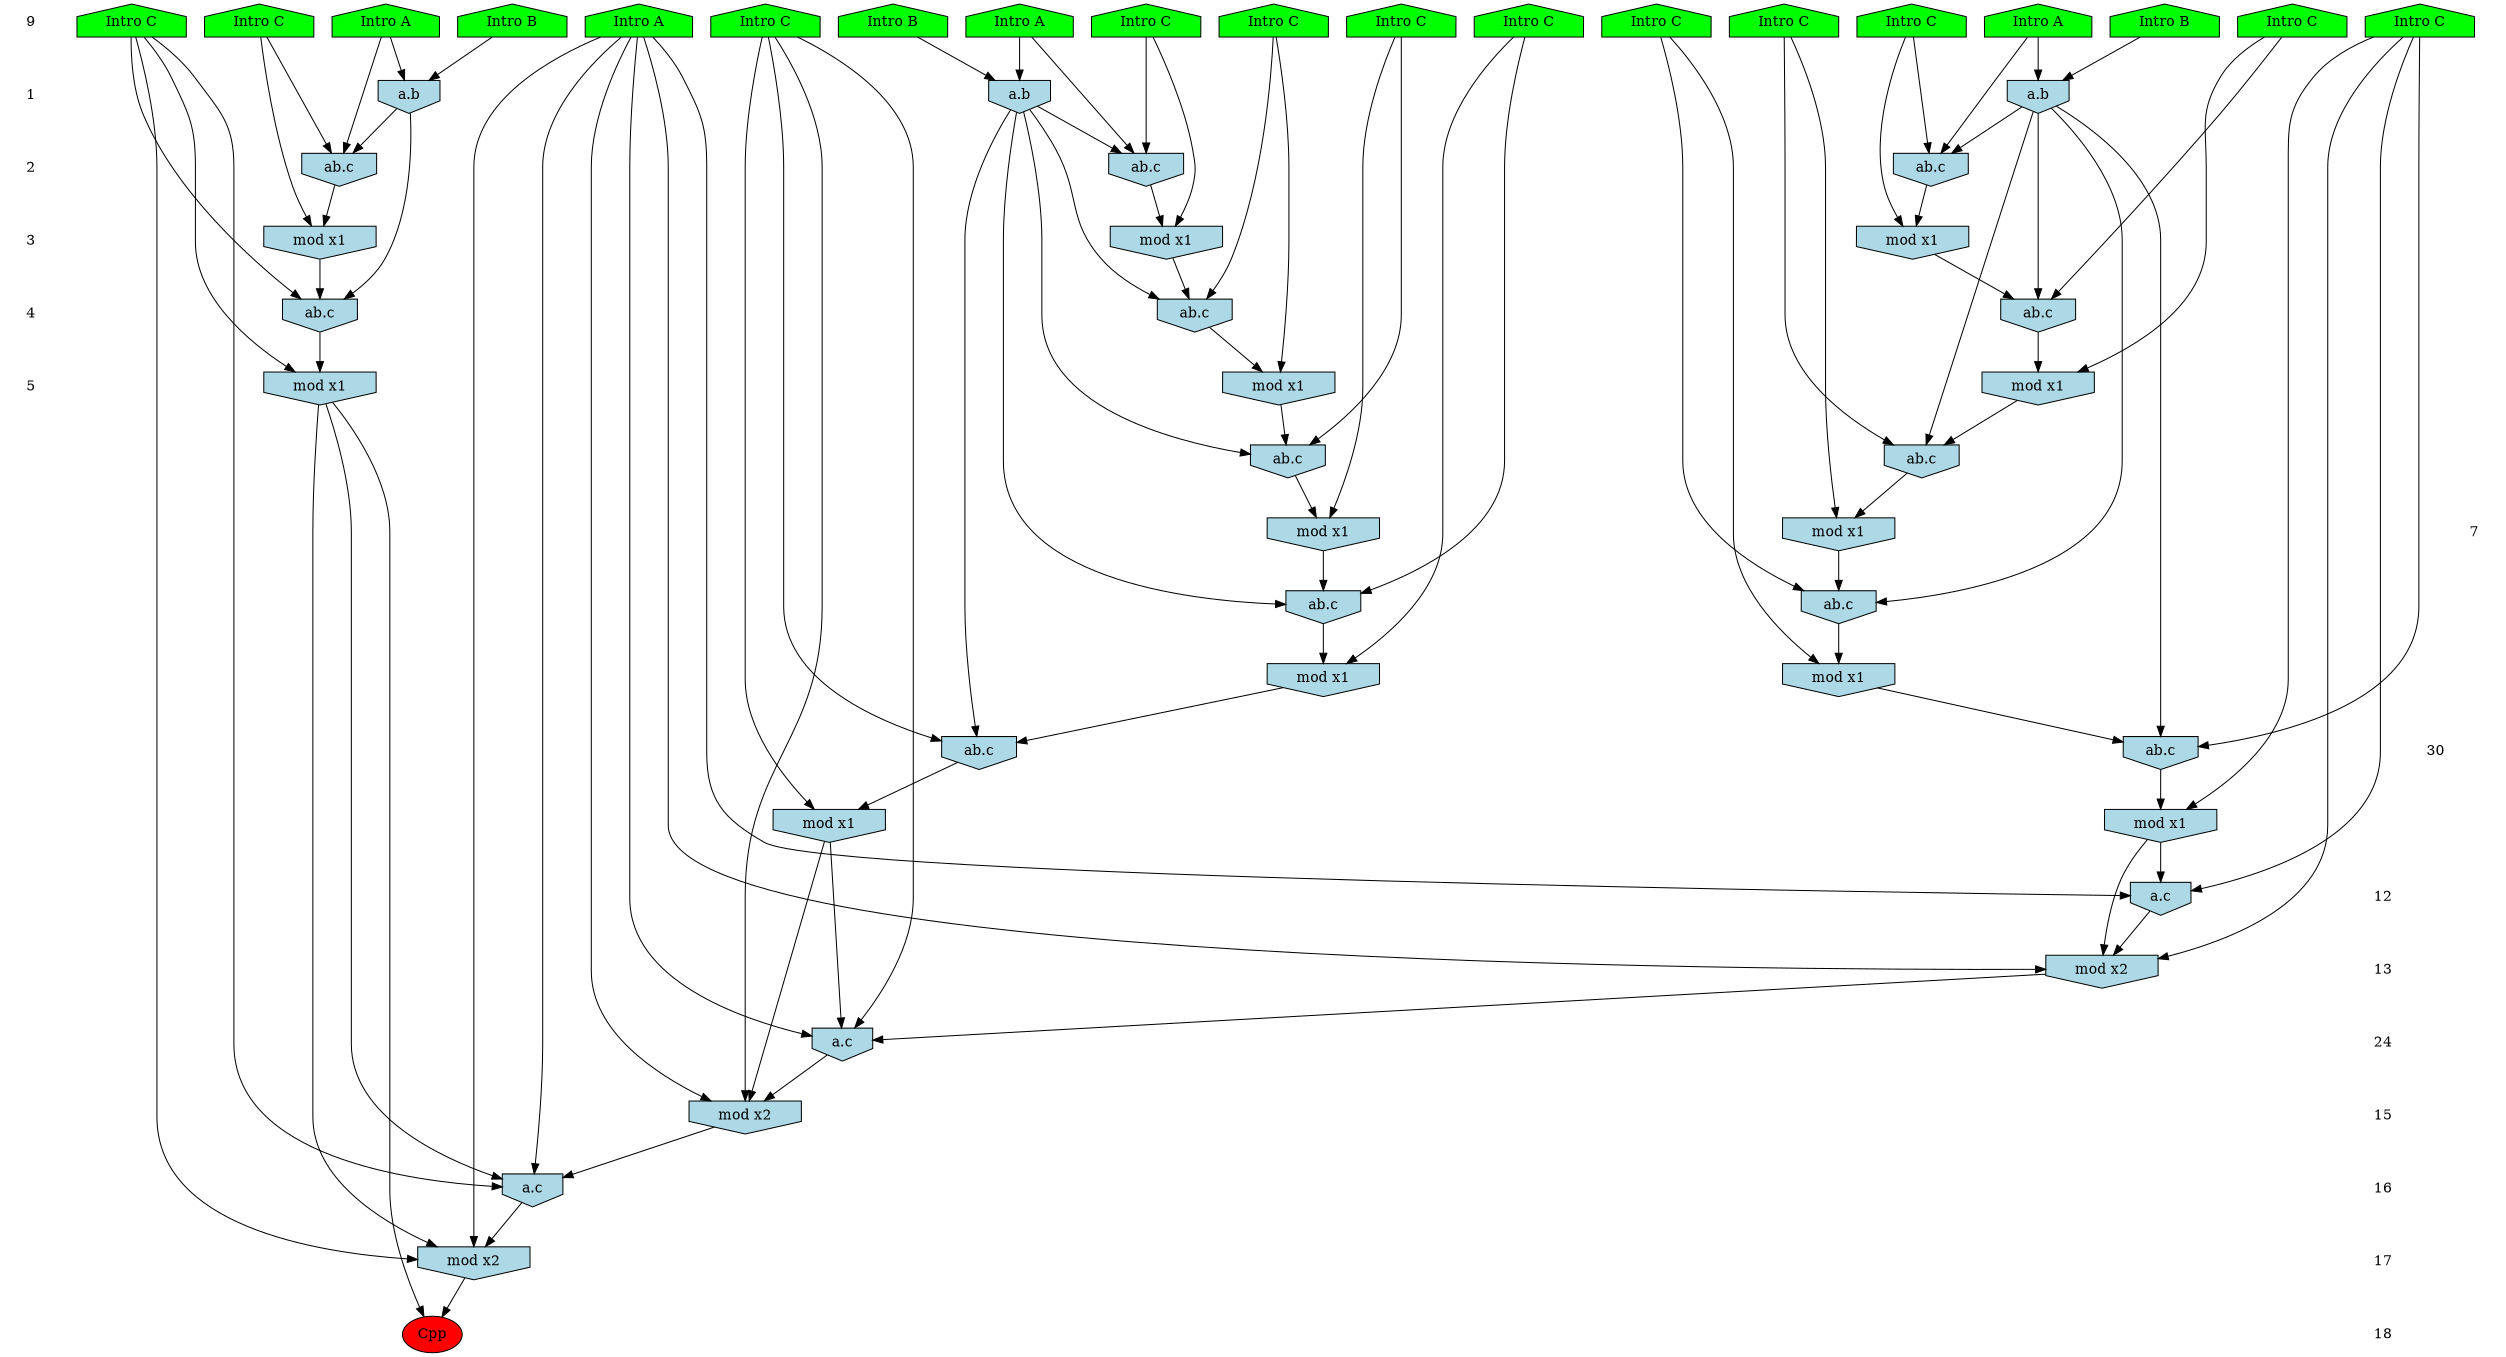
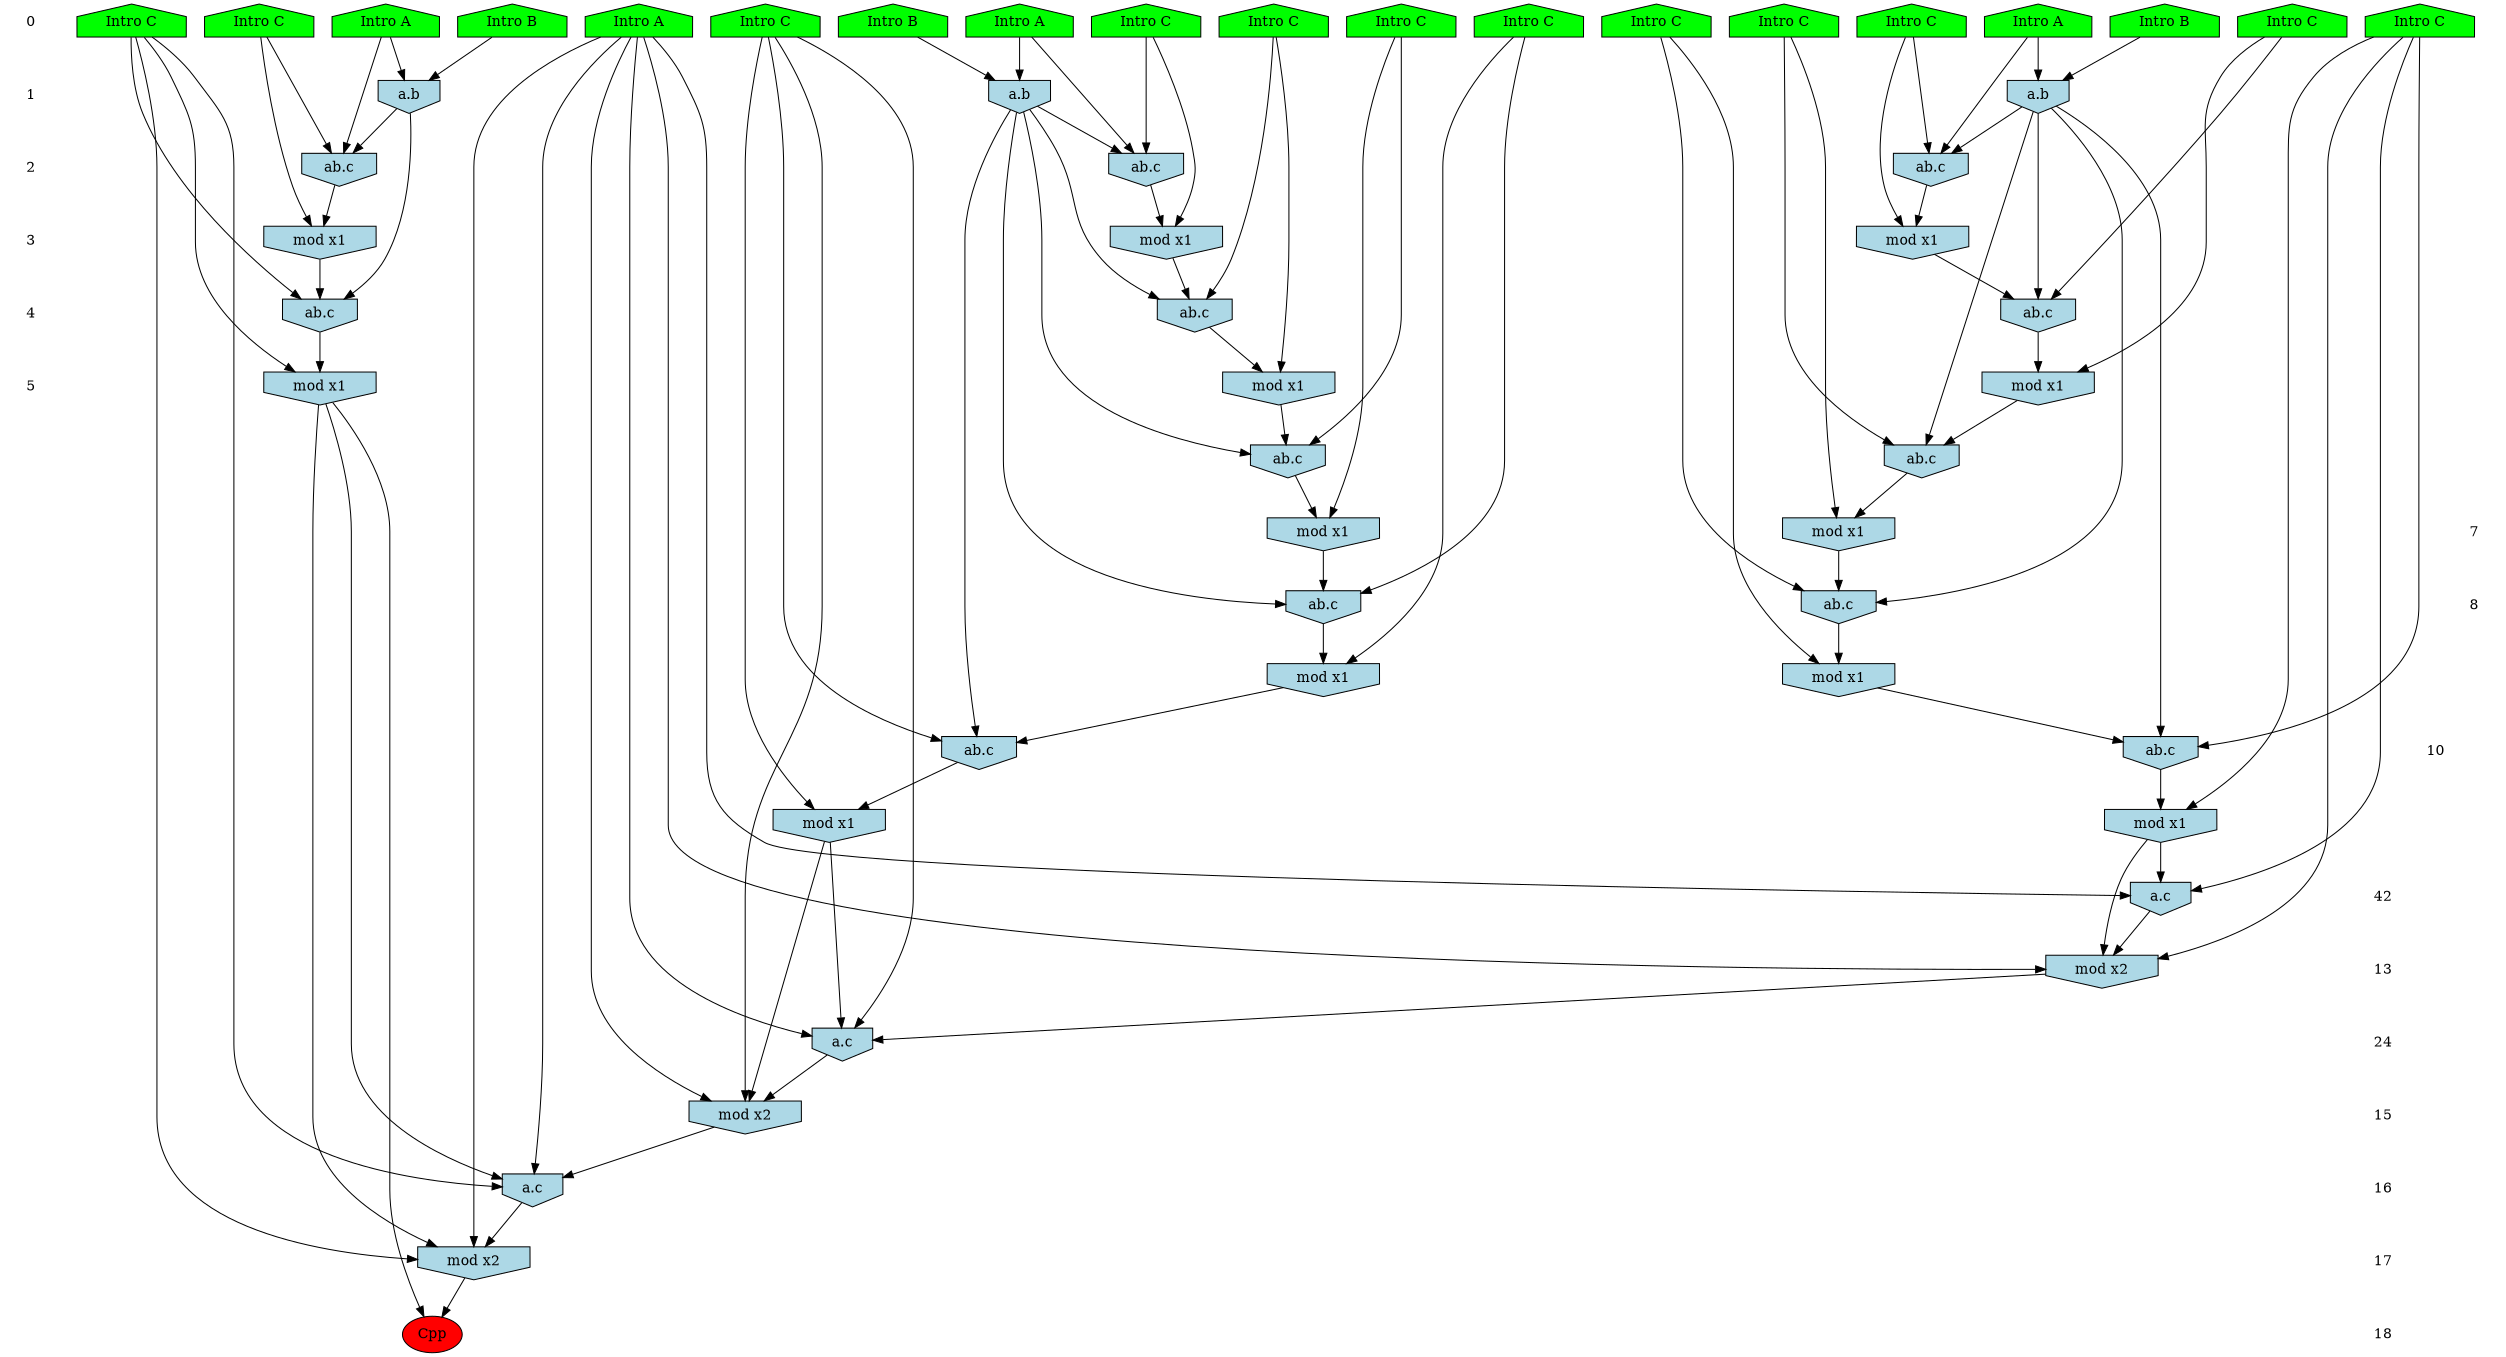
(31, 22) -> (31, 22)
none -> (2475, 605)
(2436, 751) -> (2436, 751)
(2383, 897) -> (2383, 897)
